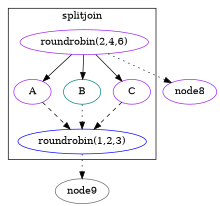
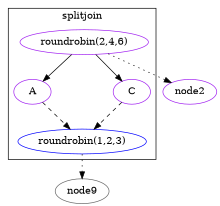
(82, 92) -> none
(190, 92) -> (190, 92)
